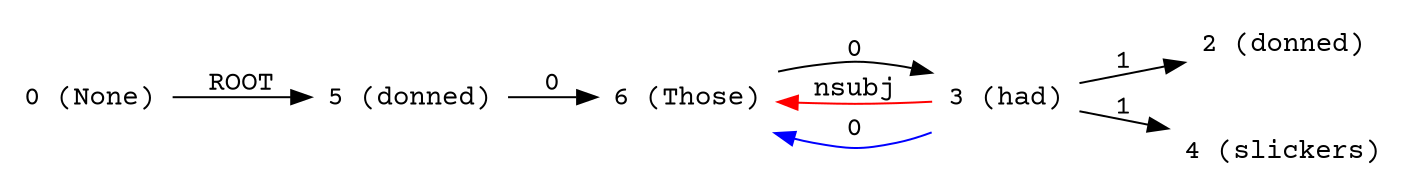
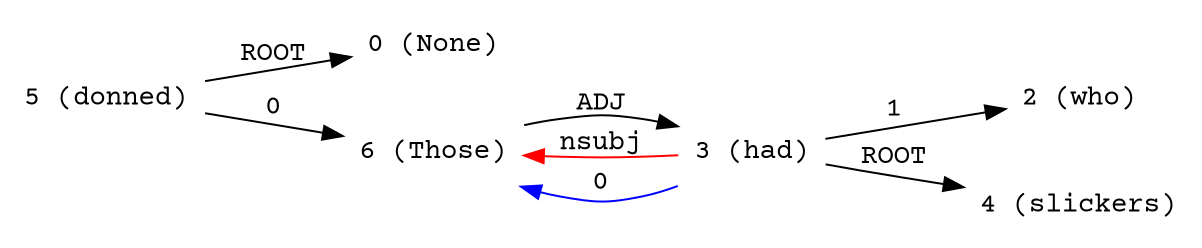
(1283, 44) -> (1079, 97)
(855, 49) -> (601, 102)
(232, 97) -> (268, 71)
(1124, 106) -> (894, 156)
